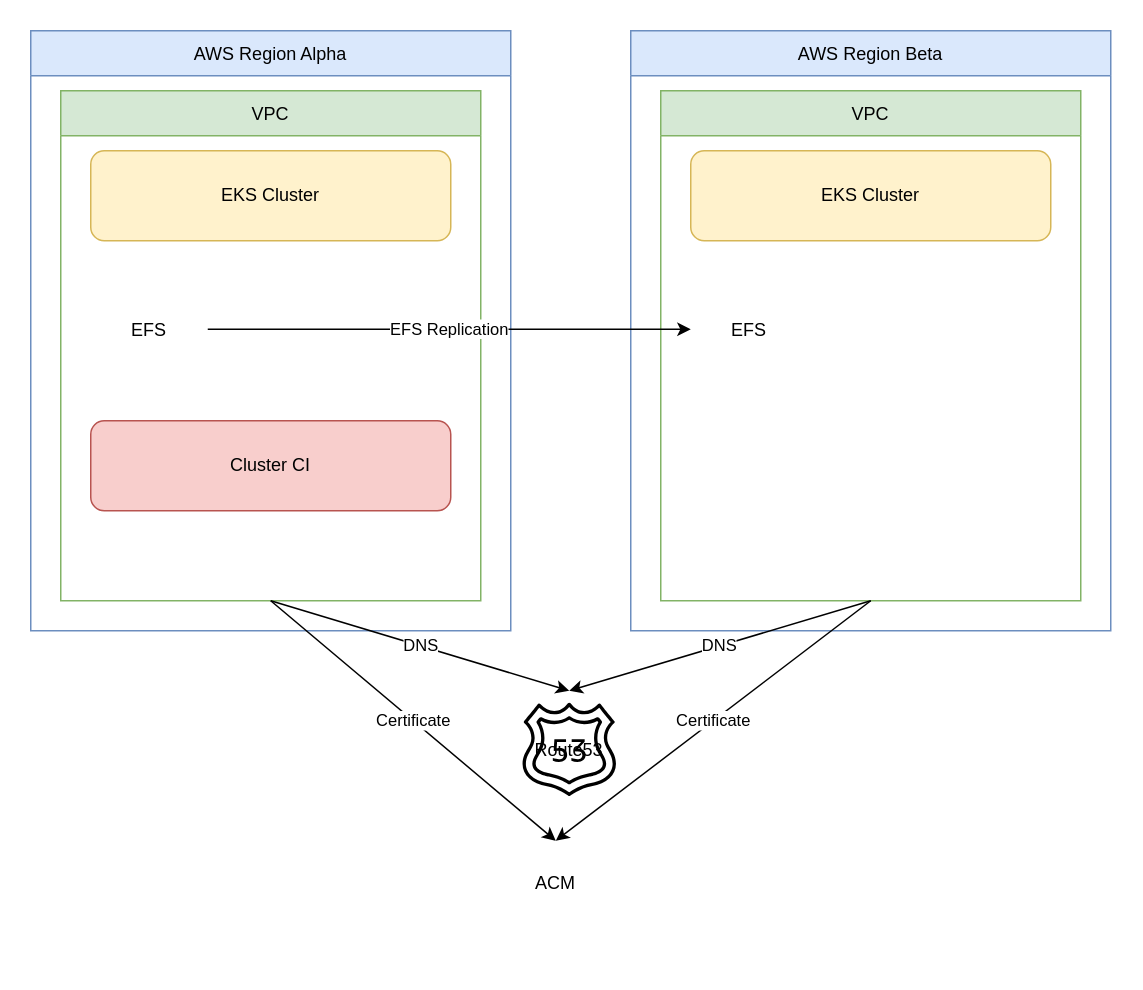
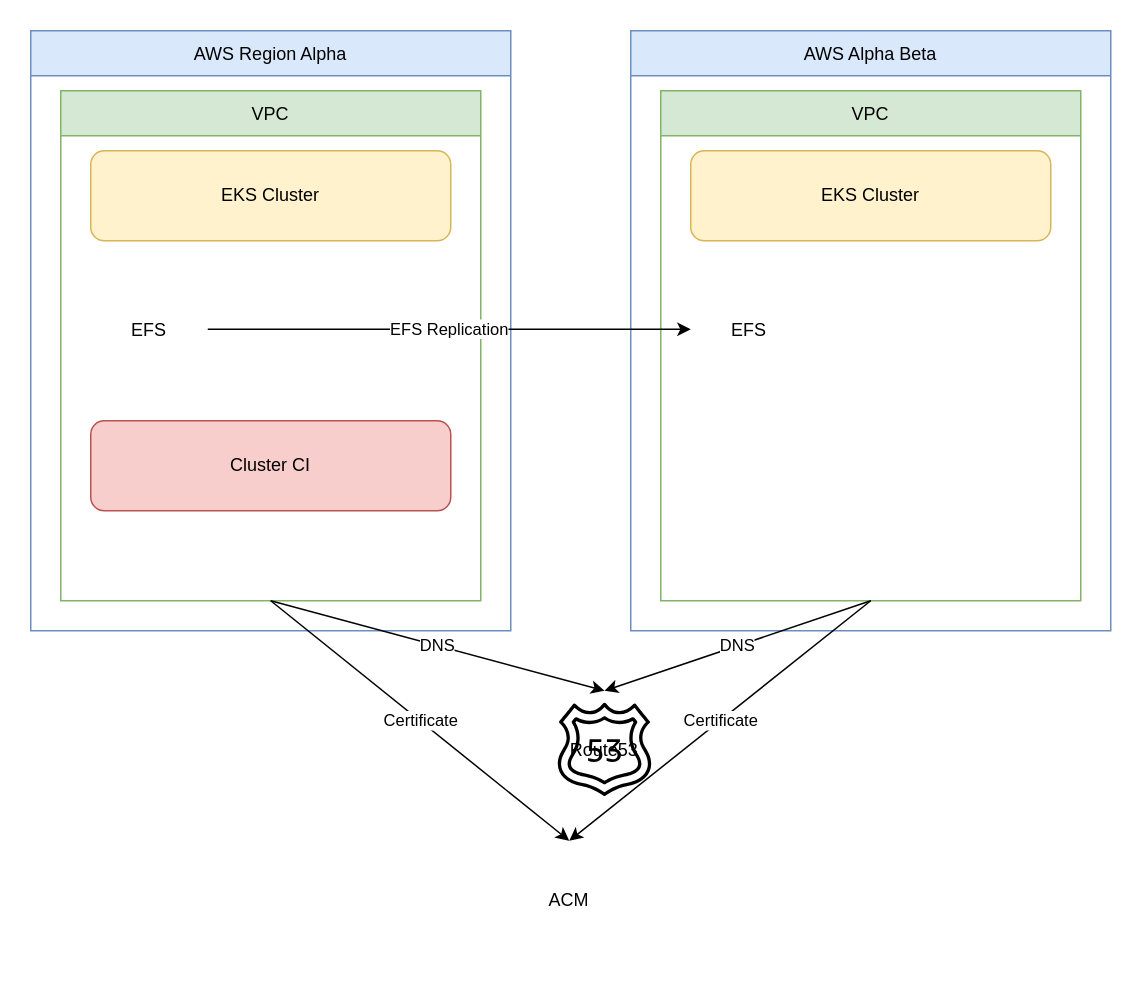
(870, 54) -> (870, 54)
(569, 749) -> (605, 749)
(556, 882) -> (569, 899)
